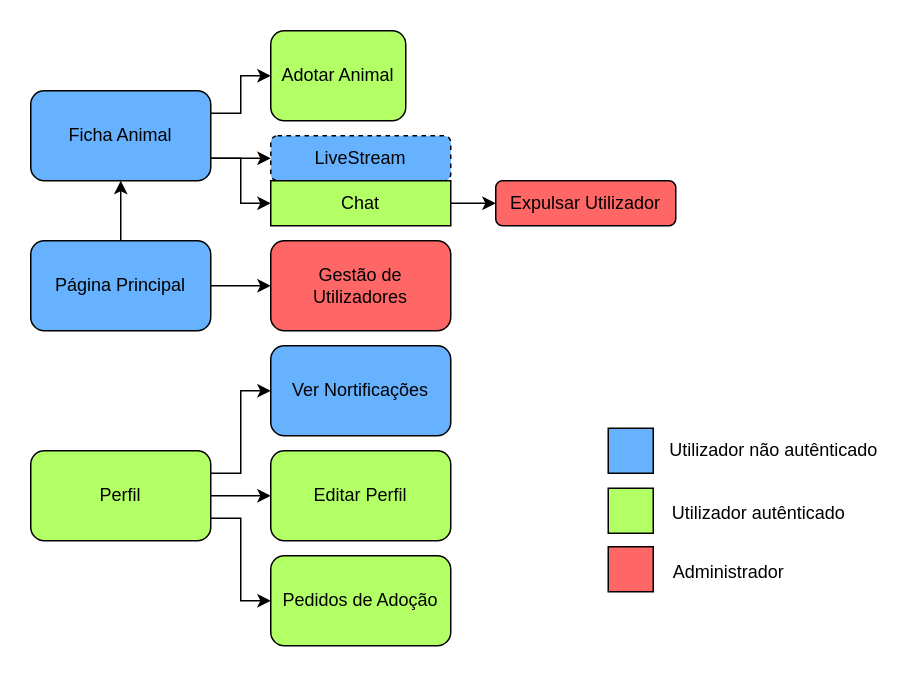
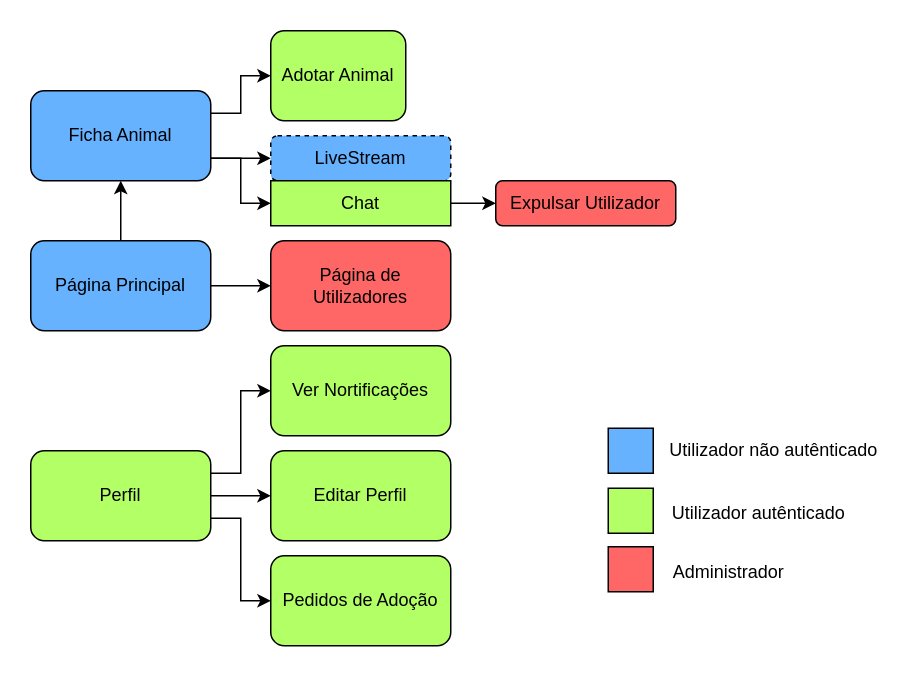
(361, 286) -> (361, 286)
(361, 391) -> (361, 391)
